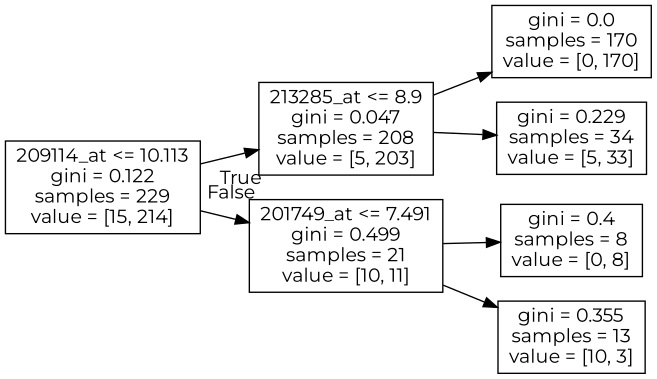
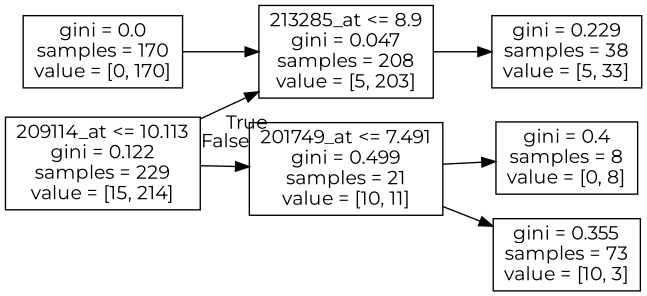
(456, 86) -> (214, 52)
(572, 138) -> (567, 52)
(572, 337) -> (567, 255)
